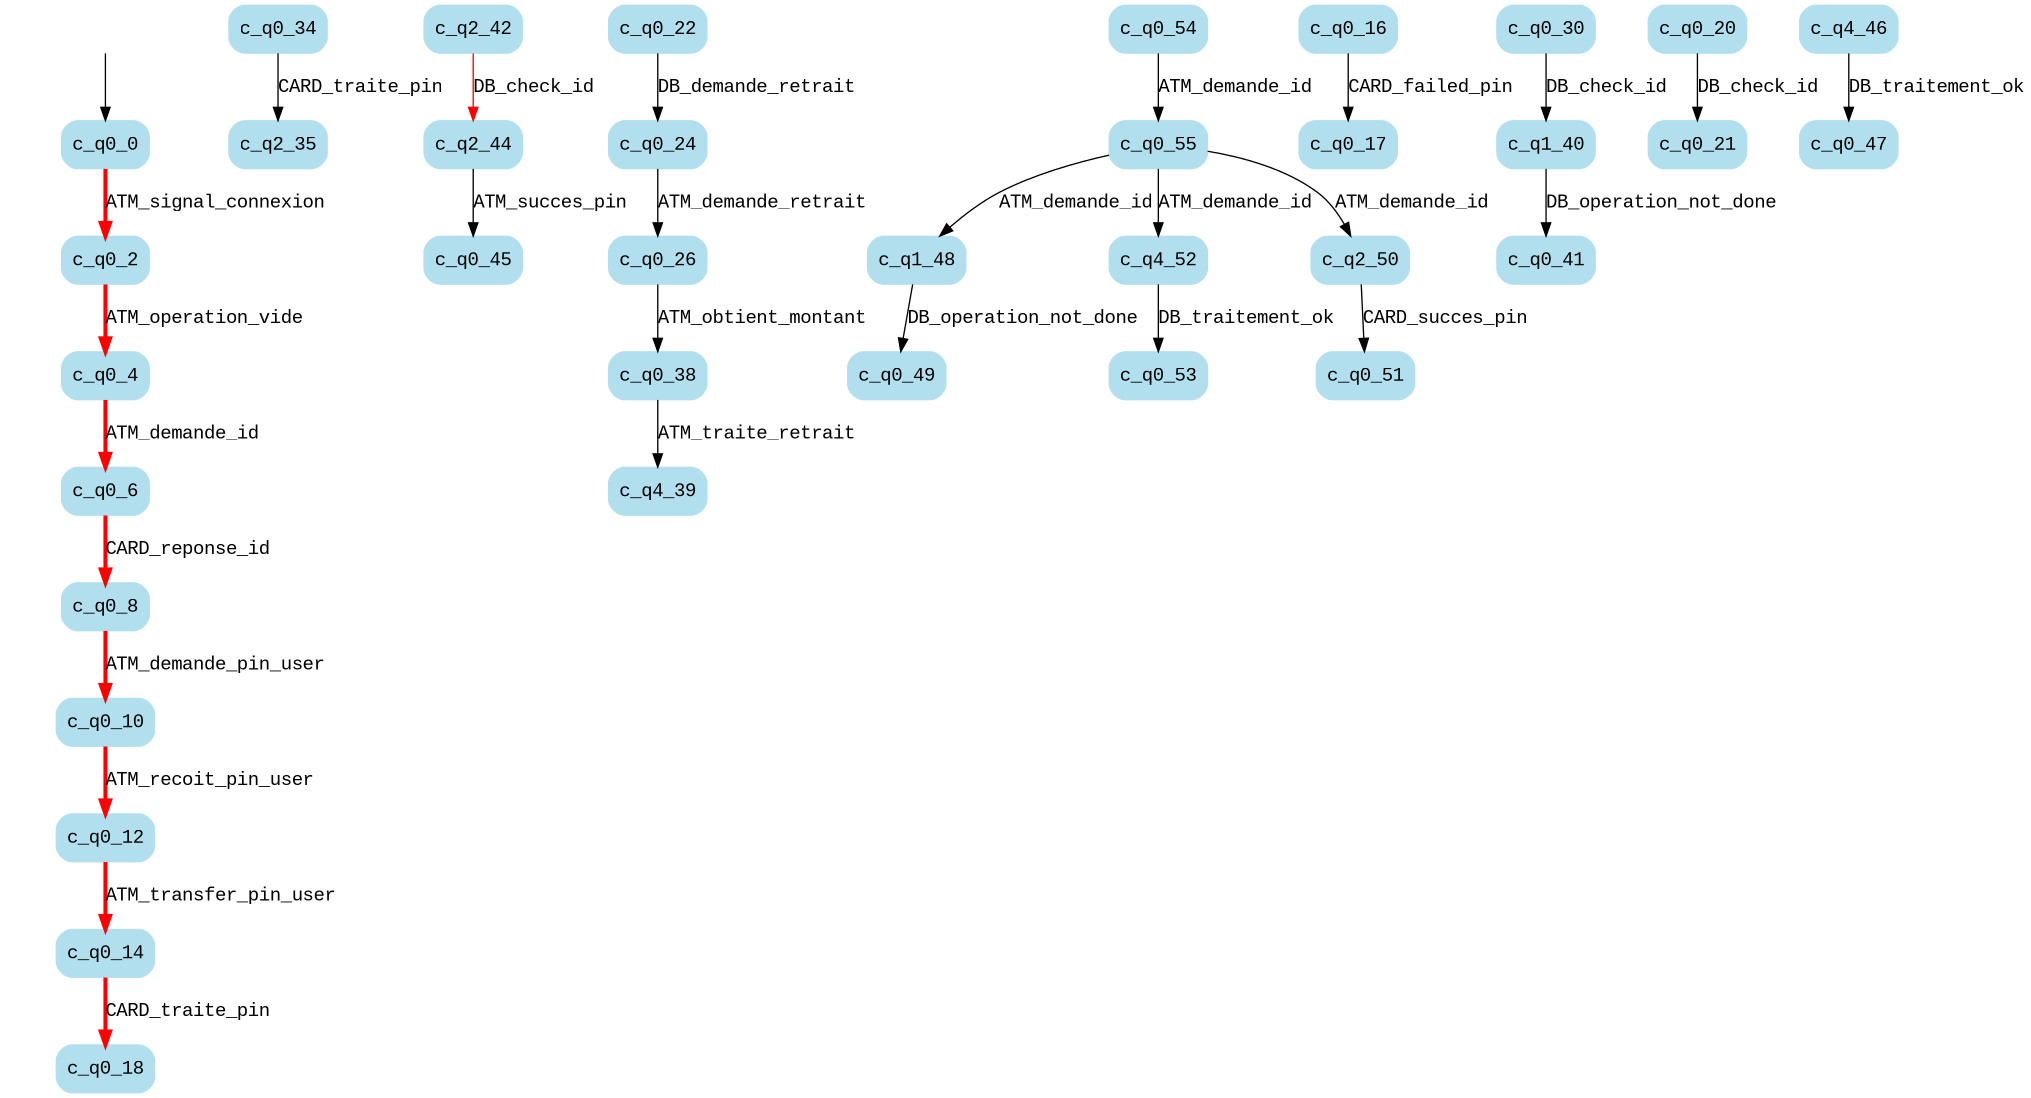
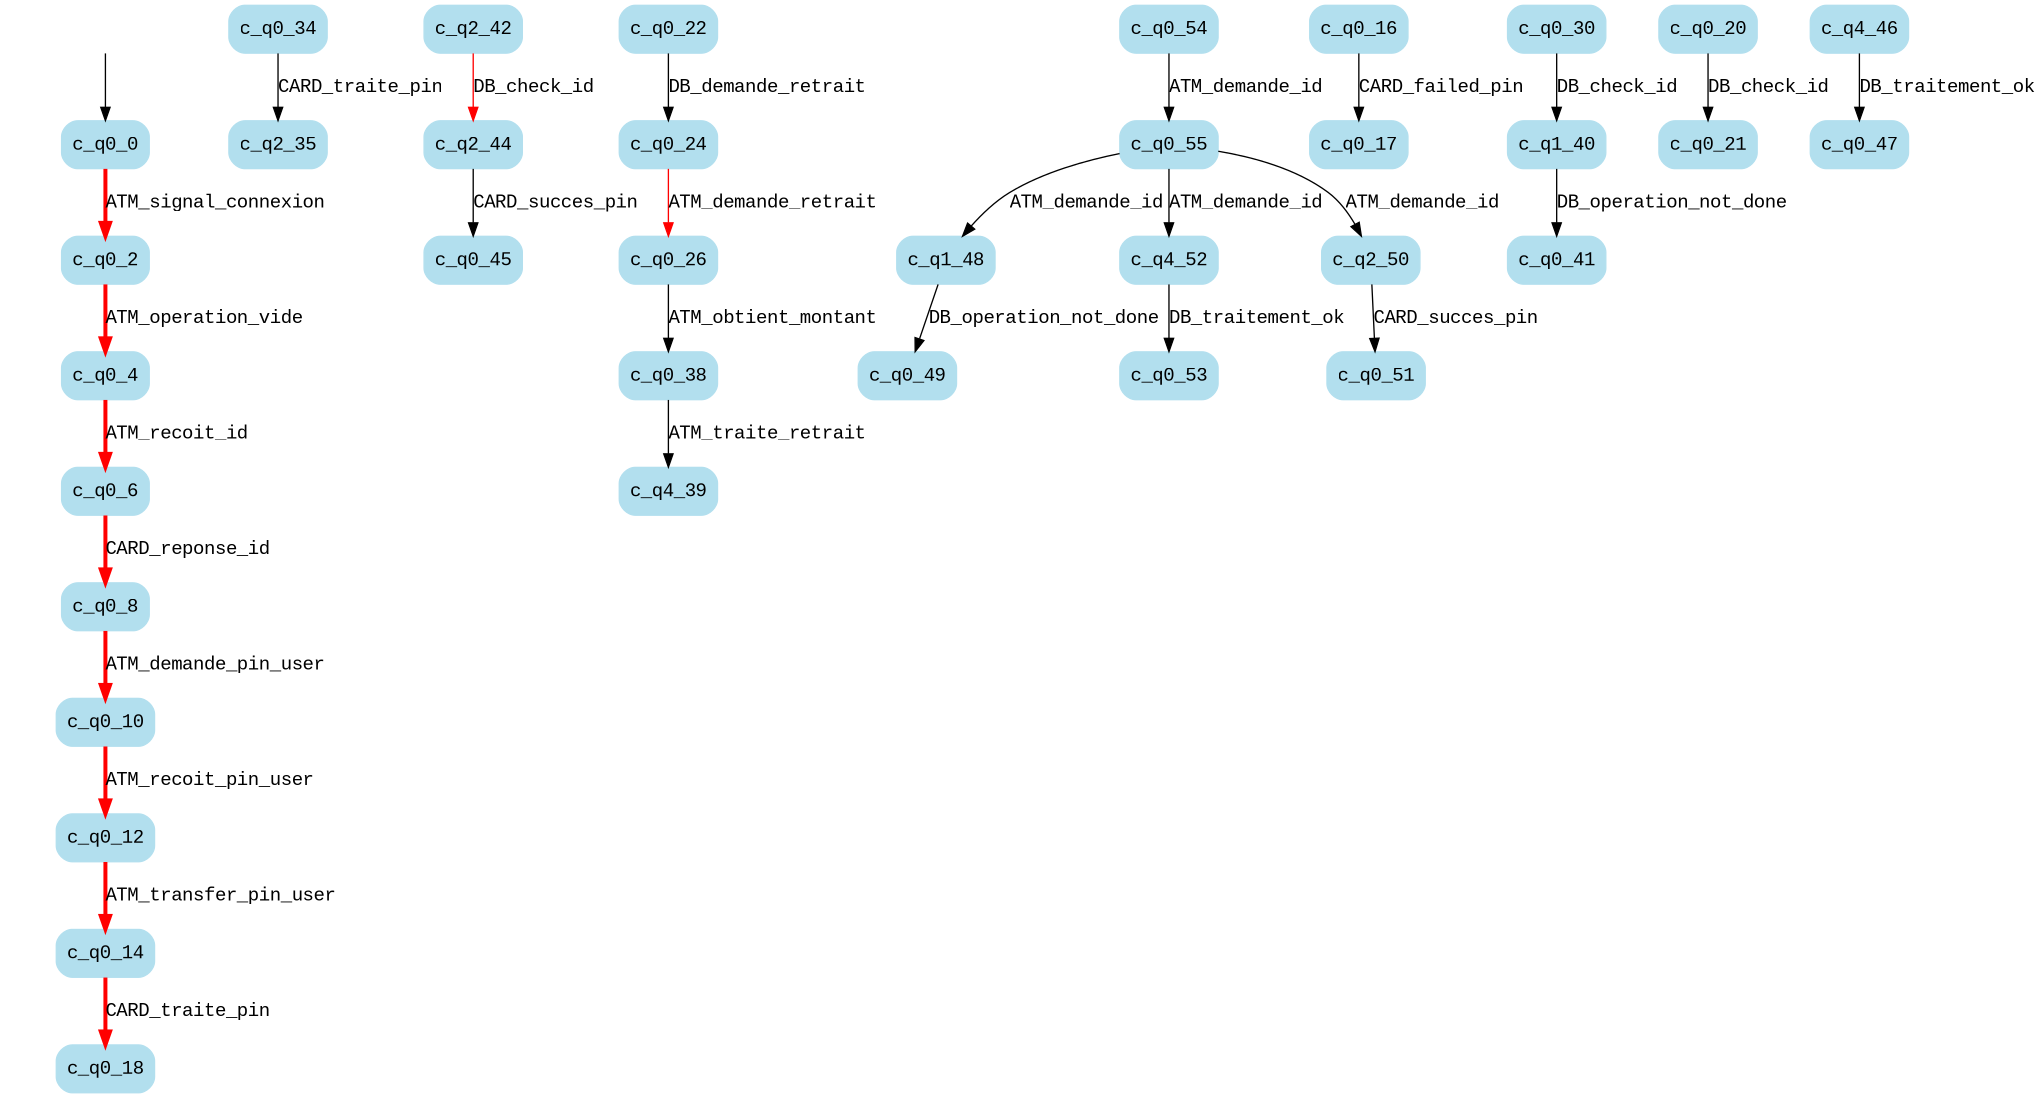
(658, 196) -> (668, 196)
(550, 202) -> (556, 202)
(182, 434) -> (177, 434)
